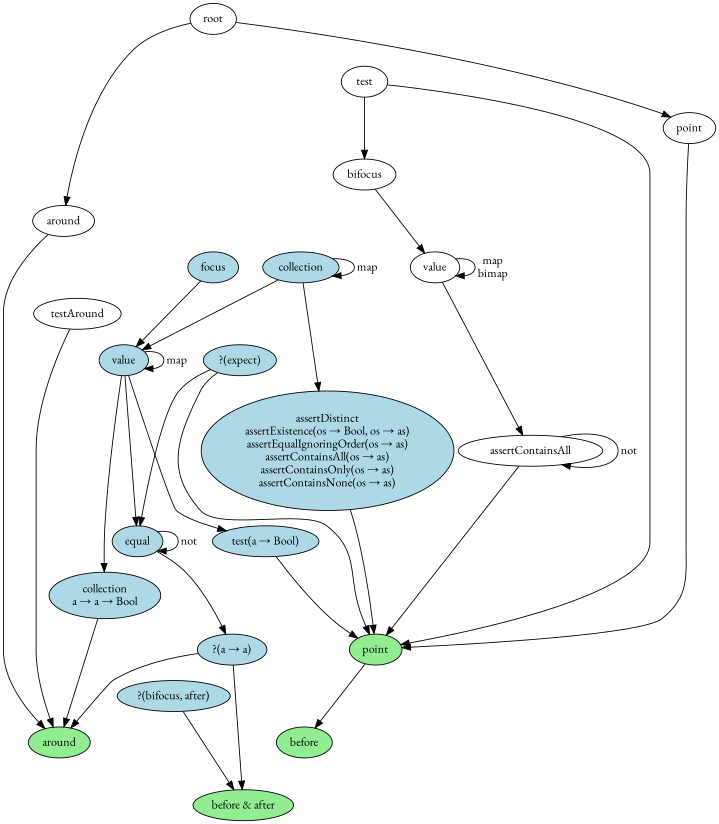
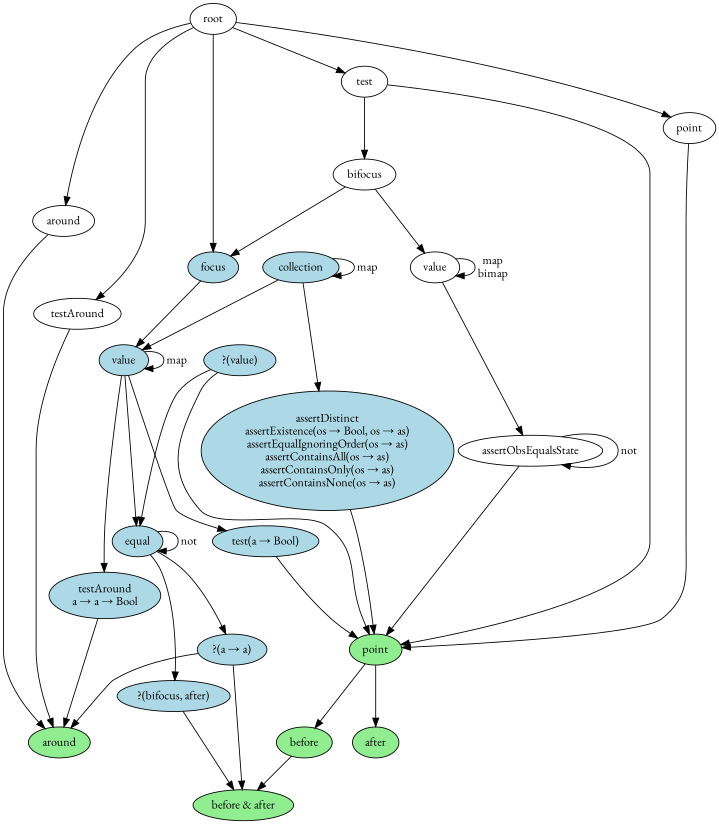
none -> (285, 49)
none -> (213, 139)
none -> (145, 157)
none -> (292, 219)
(240, 360) -> (240, 360)
(530, 451) -> (530, 451)
(105, 595) -> (105, 595)
none -> (172, 611)
none -> (376, 742)
none -> (278, 770)
